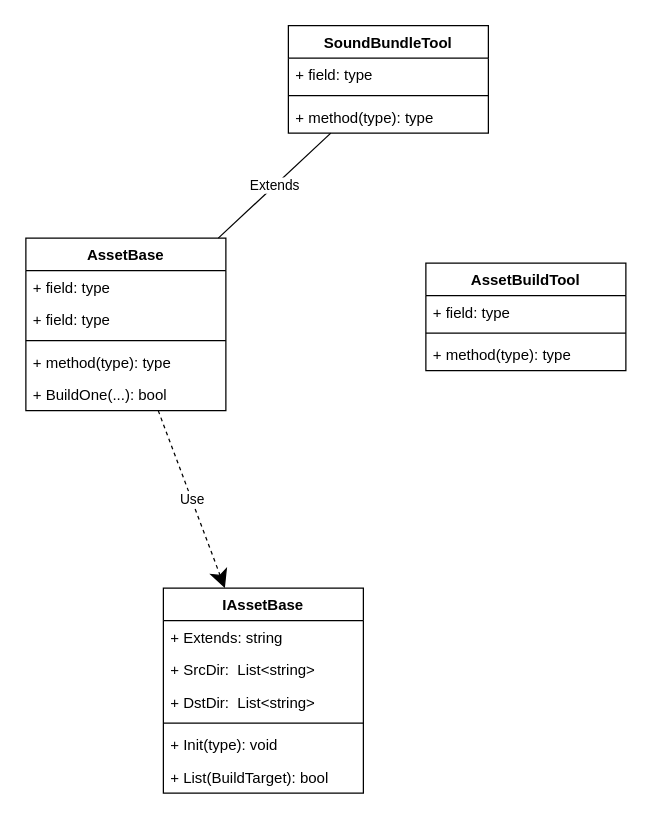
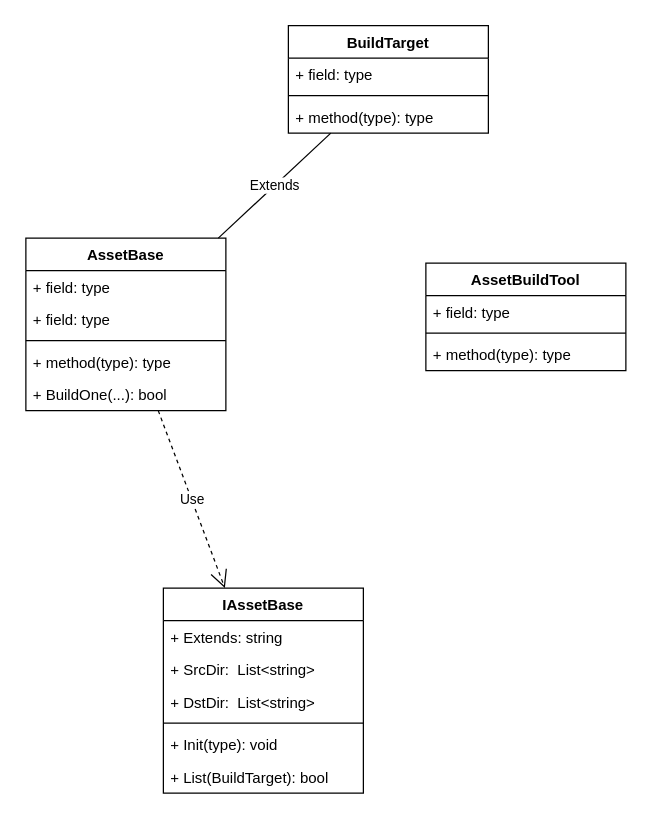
(388, 43) -> (388, 43)
(219, 574) -> (221, 579)
